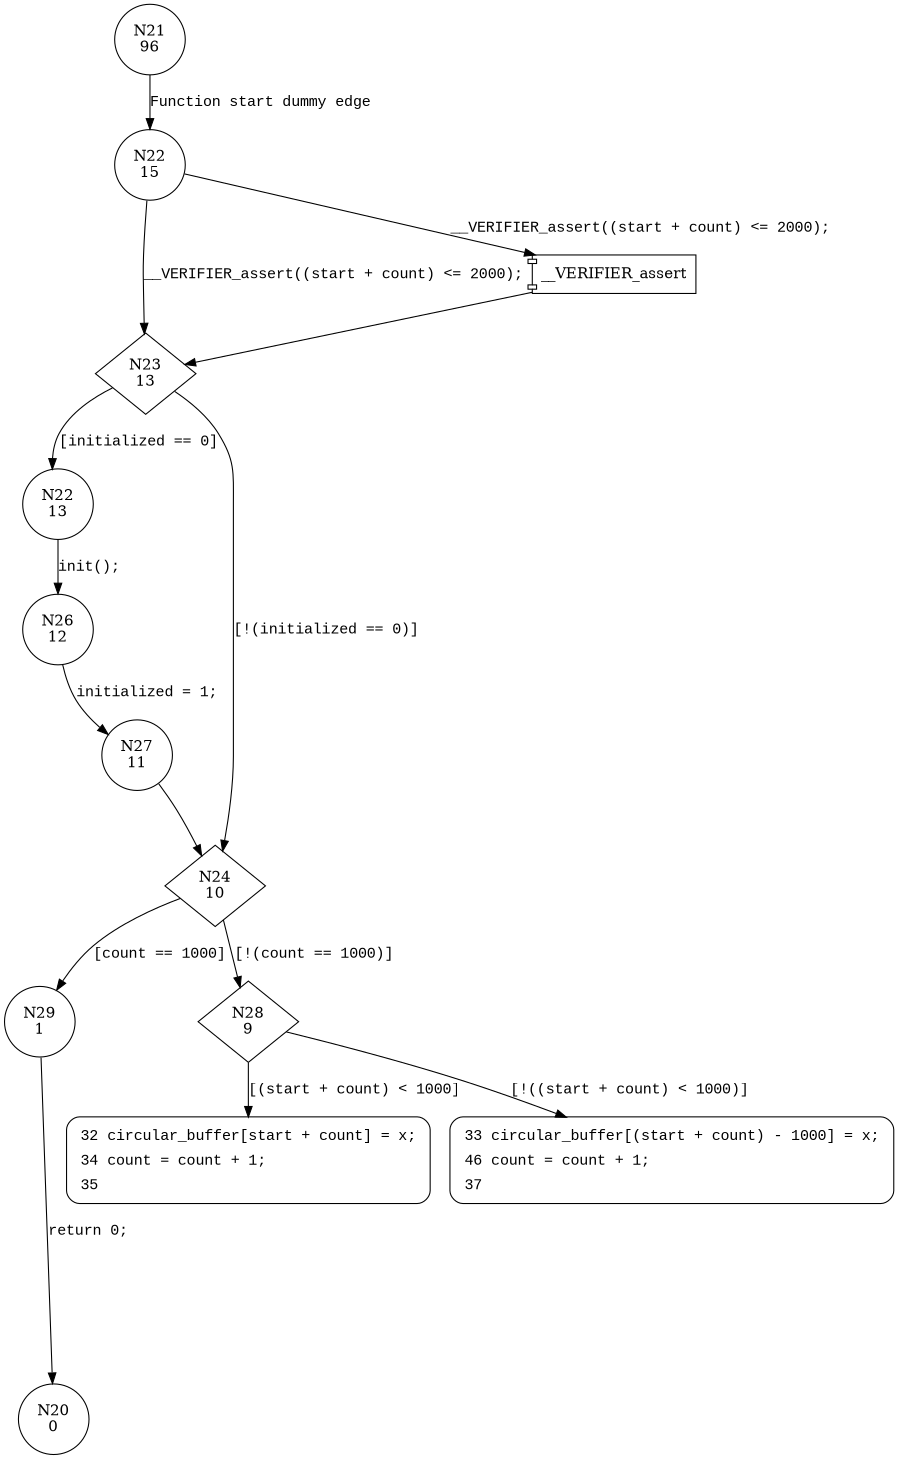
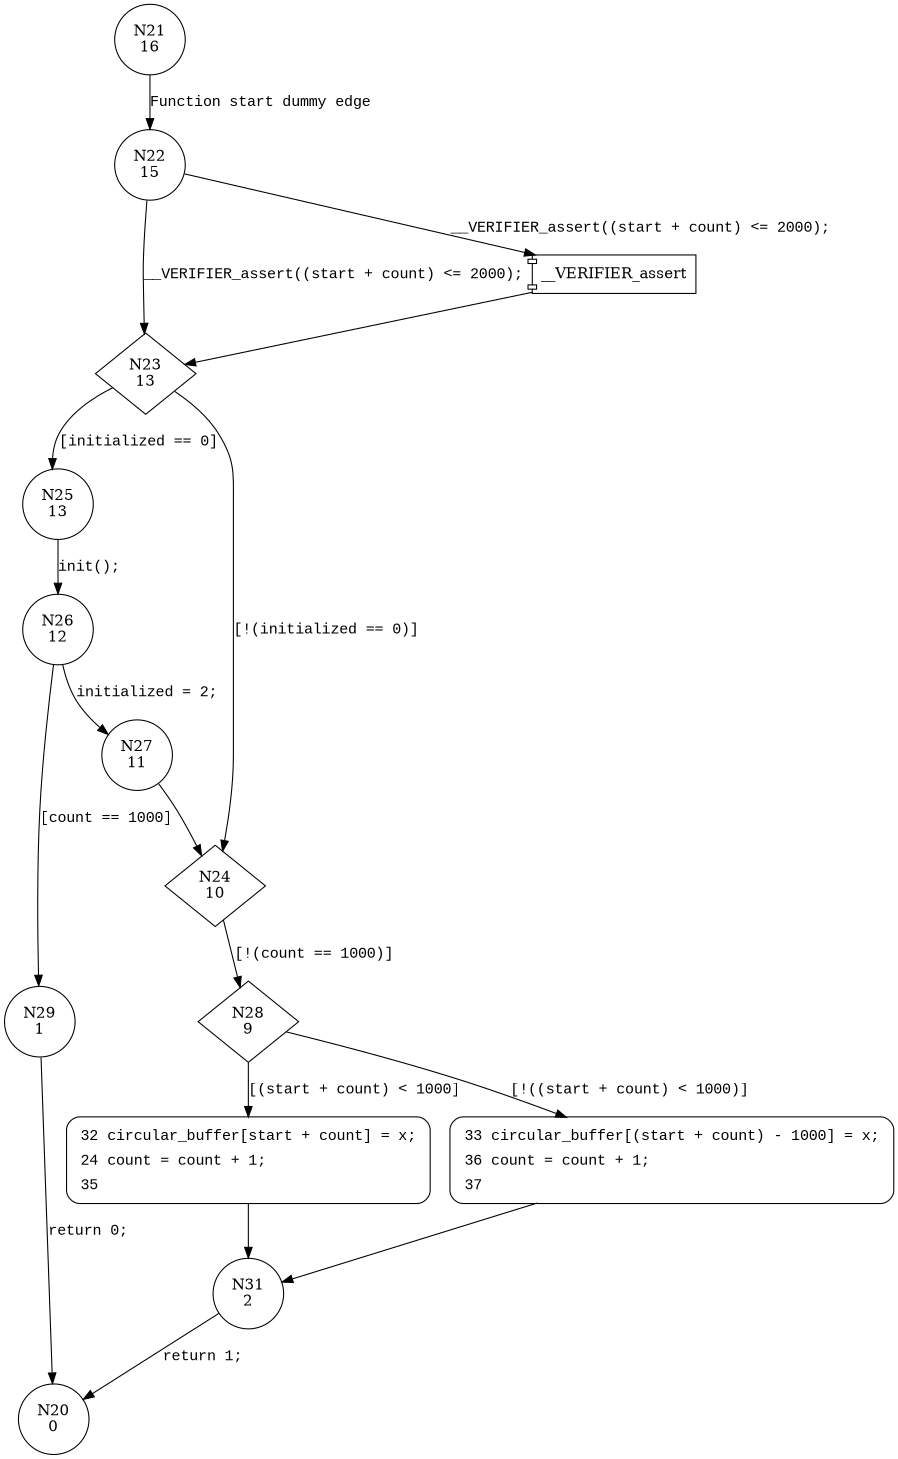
(150, 40) -> (150, 40)
(58, 504) -> (58, 504)
(147, 692) -> (147, 692)
(115, 930) -> (39, 820)
(90, 1160) -> (90, 1160)
(473, 1160) -> (473, 1160)
none -> (248, 1294)
